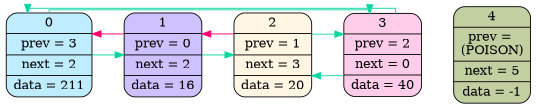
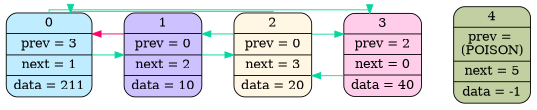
(214, 8) -> (173, 11)
(222, 34) -> (222, 34)
(273, 44) -> (273, 44)
(49, 65) -> (49, 65)
(163, 86) -> (163, 86)
